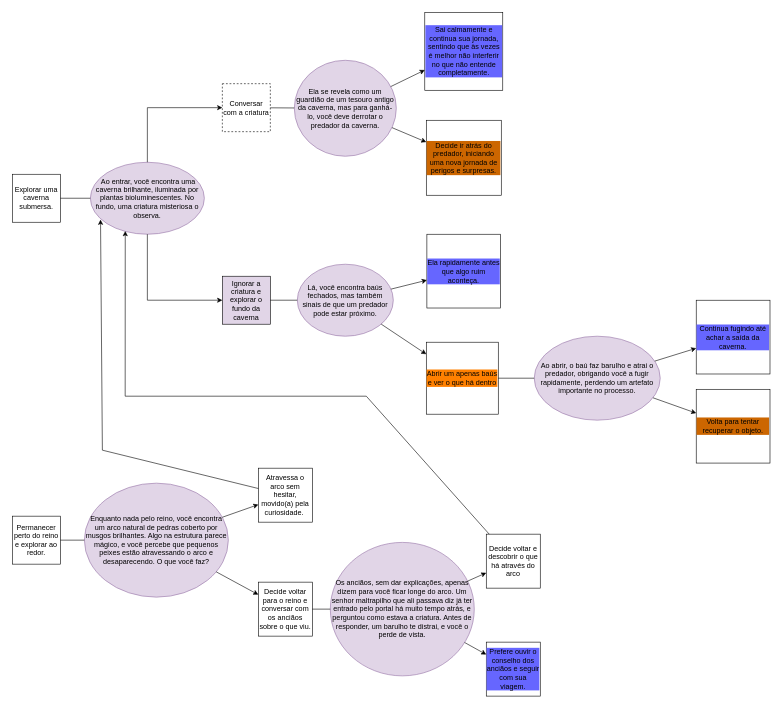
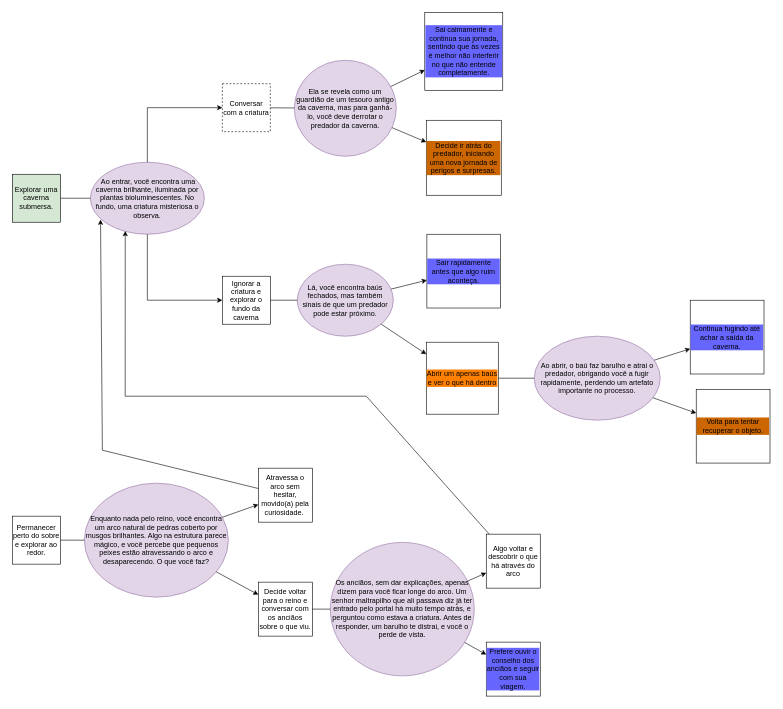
(36, 198) -> (36, 198)
(464, 272) -> (464, 272)
(246, 300) -> (246, 300)
(733, 337) -> (727, 337)
(36, 540) -> (36, 540)
(513, 561) -> (513, 561)
